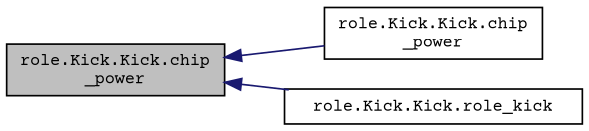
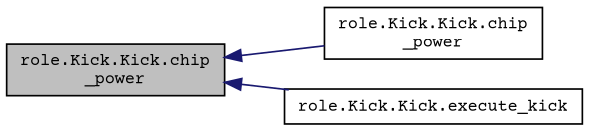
(433, 106) -> (433, 106)
